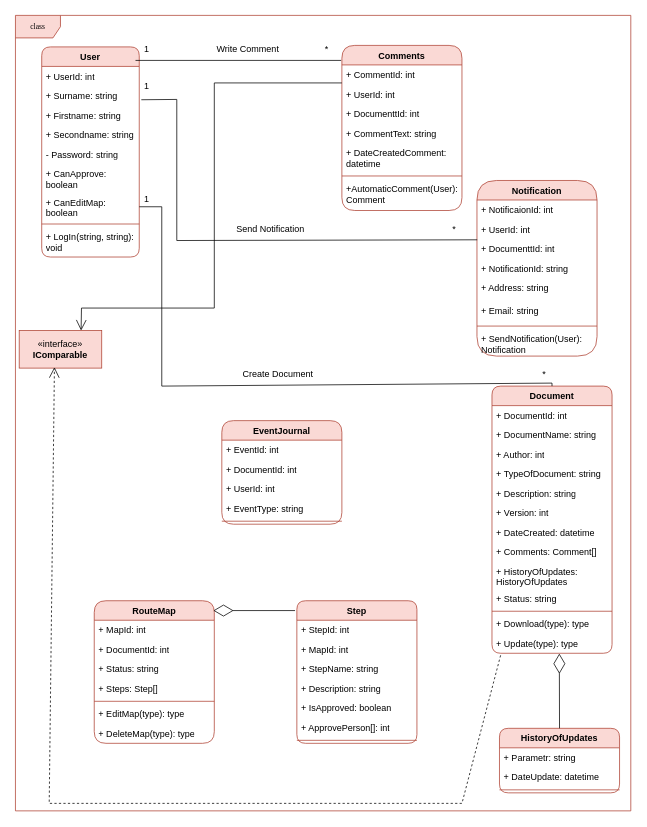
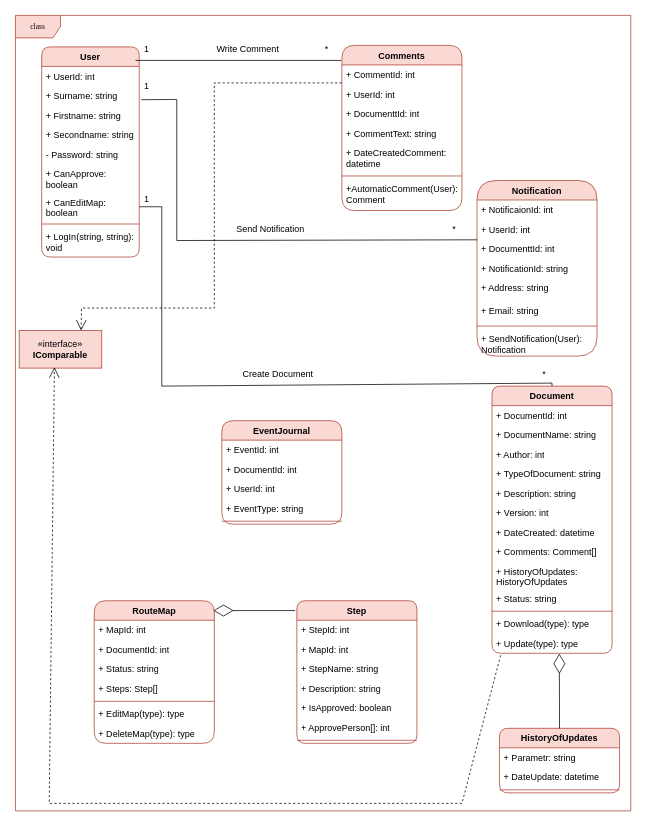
(214, 209) -> (214, 209)
